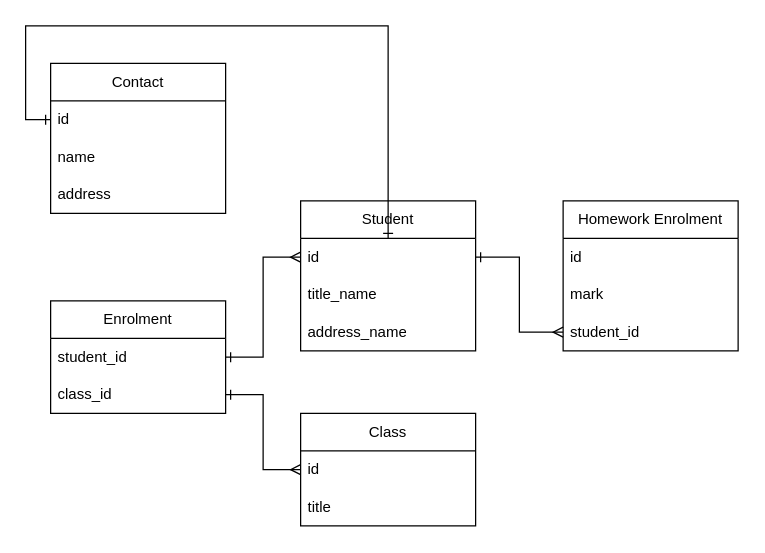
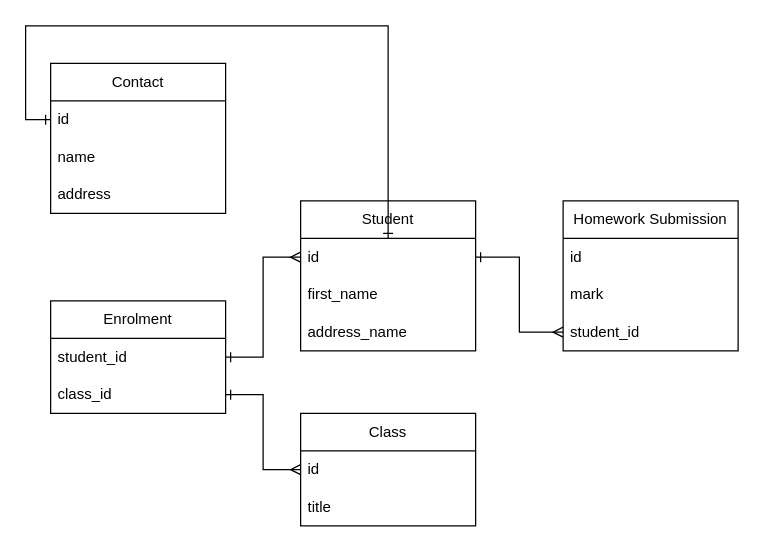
(651, 219) -> (651, 219)
(346, 294) -> (348, 294)
